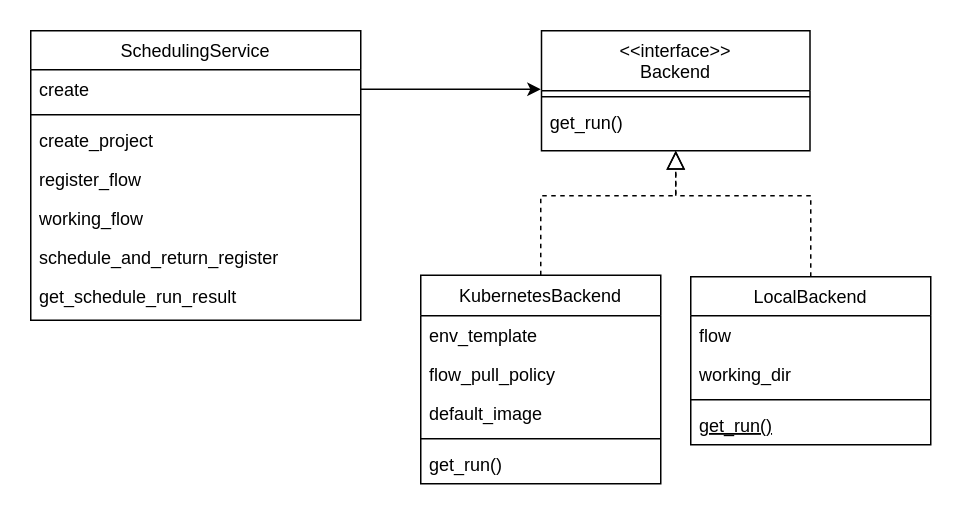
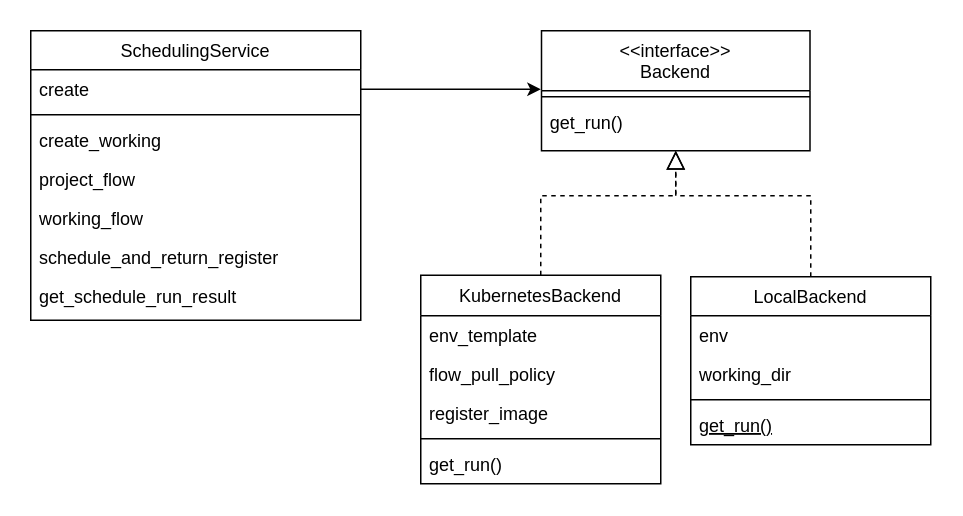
(110, 141) -> (107, 141)
(100, 180) -> (97, 180)
(717, 336) -> (714, 336)
(490, 414) -> (495, 414)
